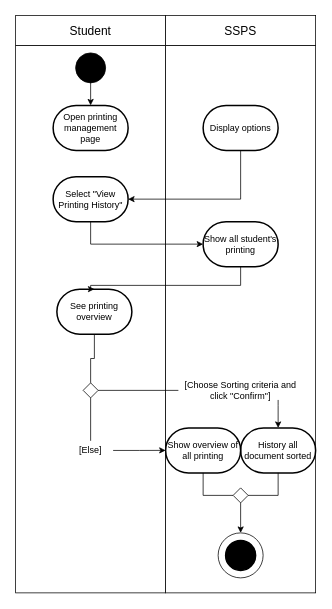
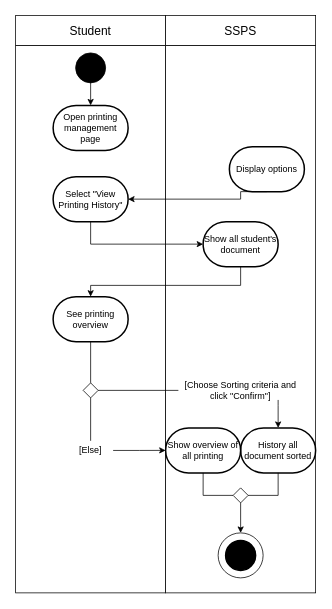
(240, 128) -> (267, 169)
(240, 244) -> (240, 244)
(94, 312) -> (90, 319)
